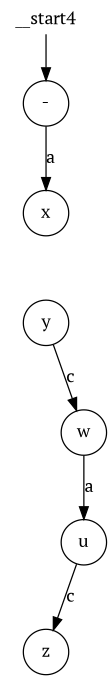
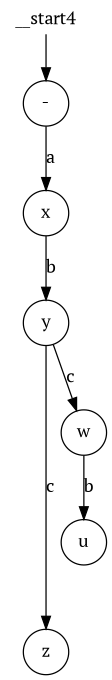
none -> (46, 262)
(89, 487) -> (89, 487)
(67, 591) -> (46, 481)
